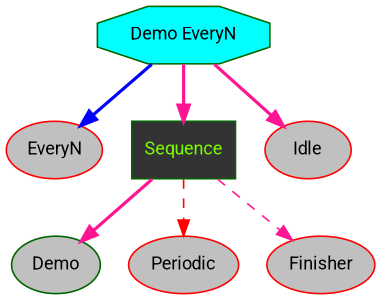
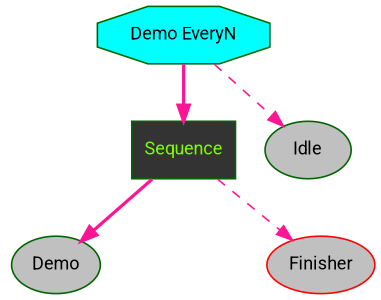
(243, 90) -> (243, 90)
(54, 150) -> none
(308, 150) -> (308, 150)
(184, 265) -> none
